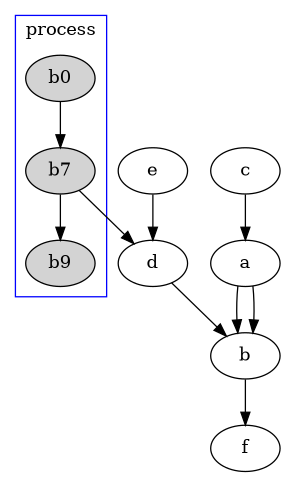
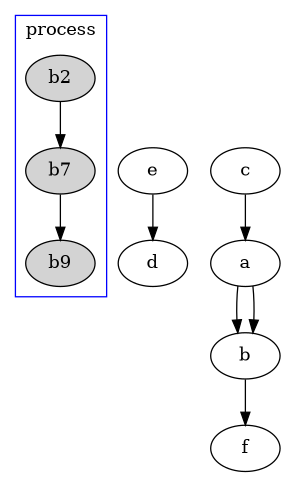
(60, 78) -> (60, 78)
(98, 209) -> none
(194, 305) -> none
